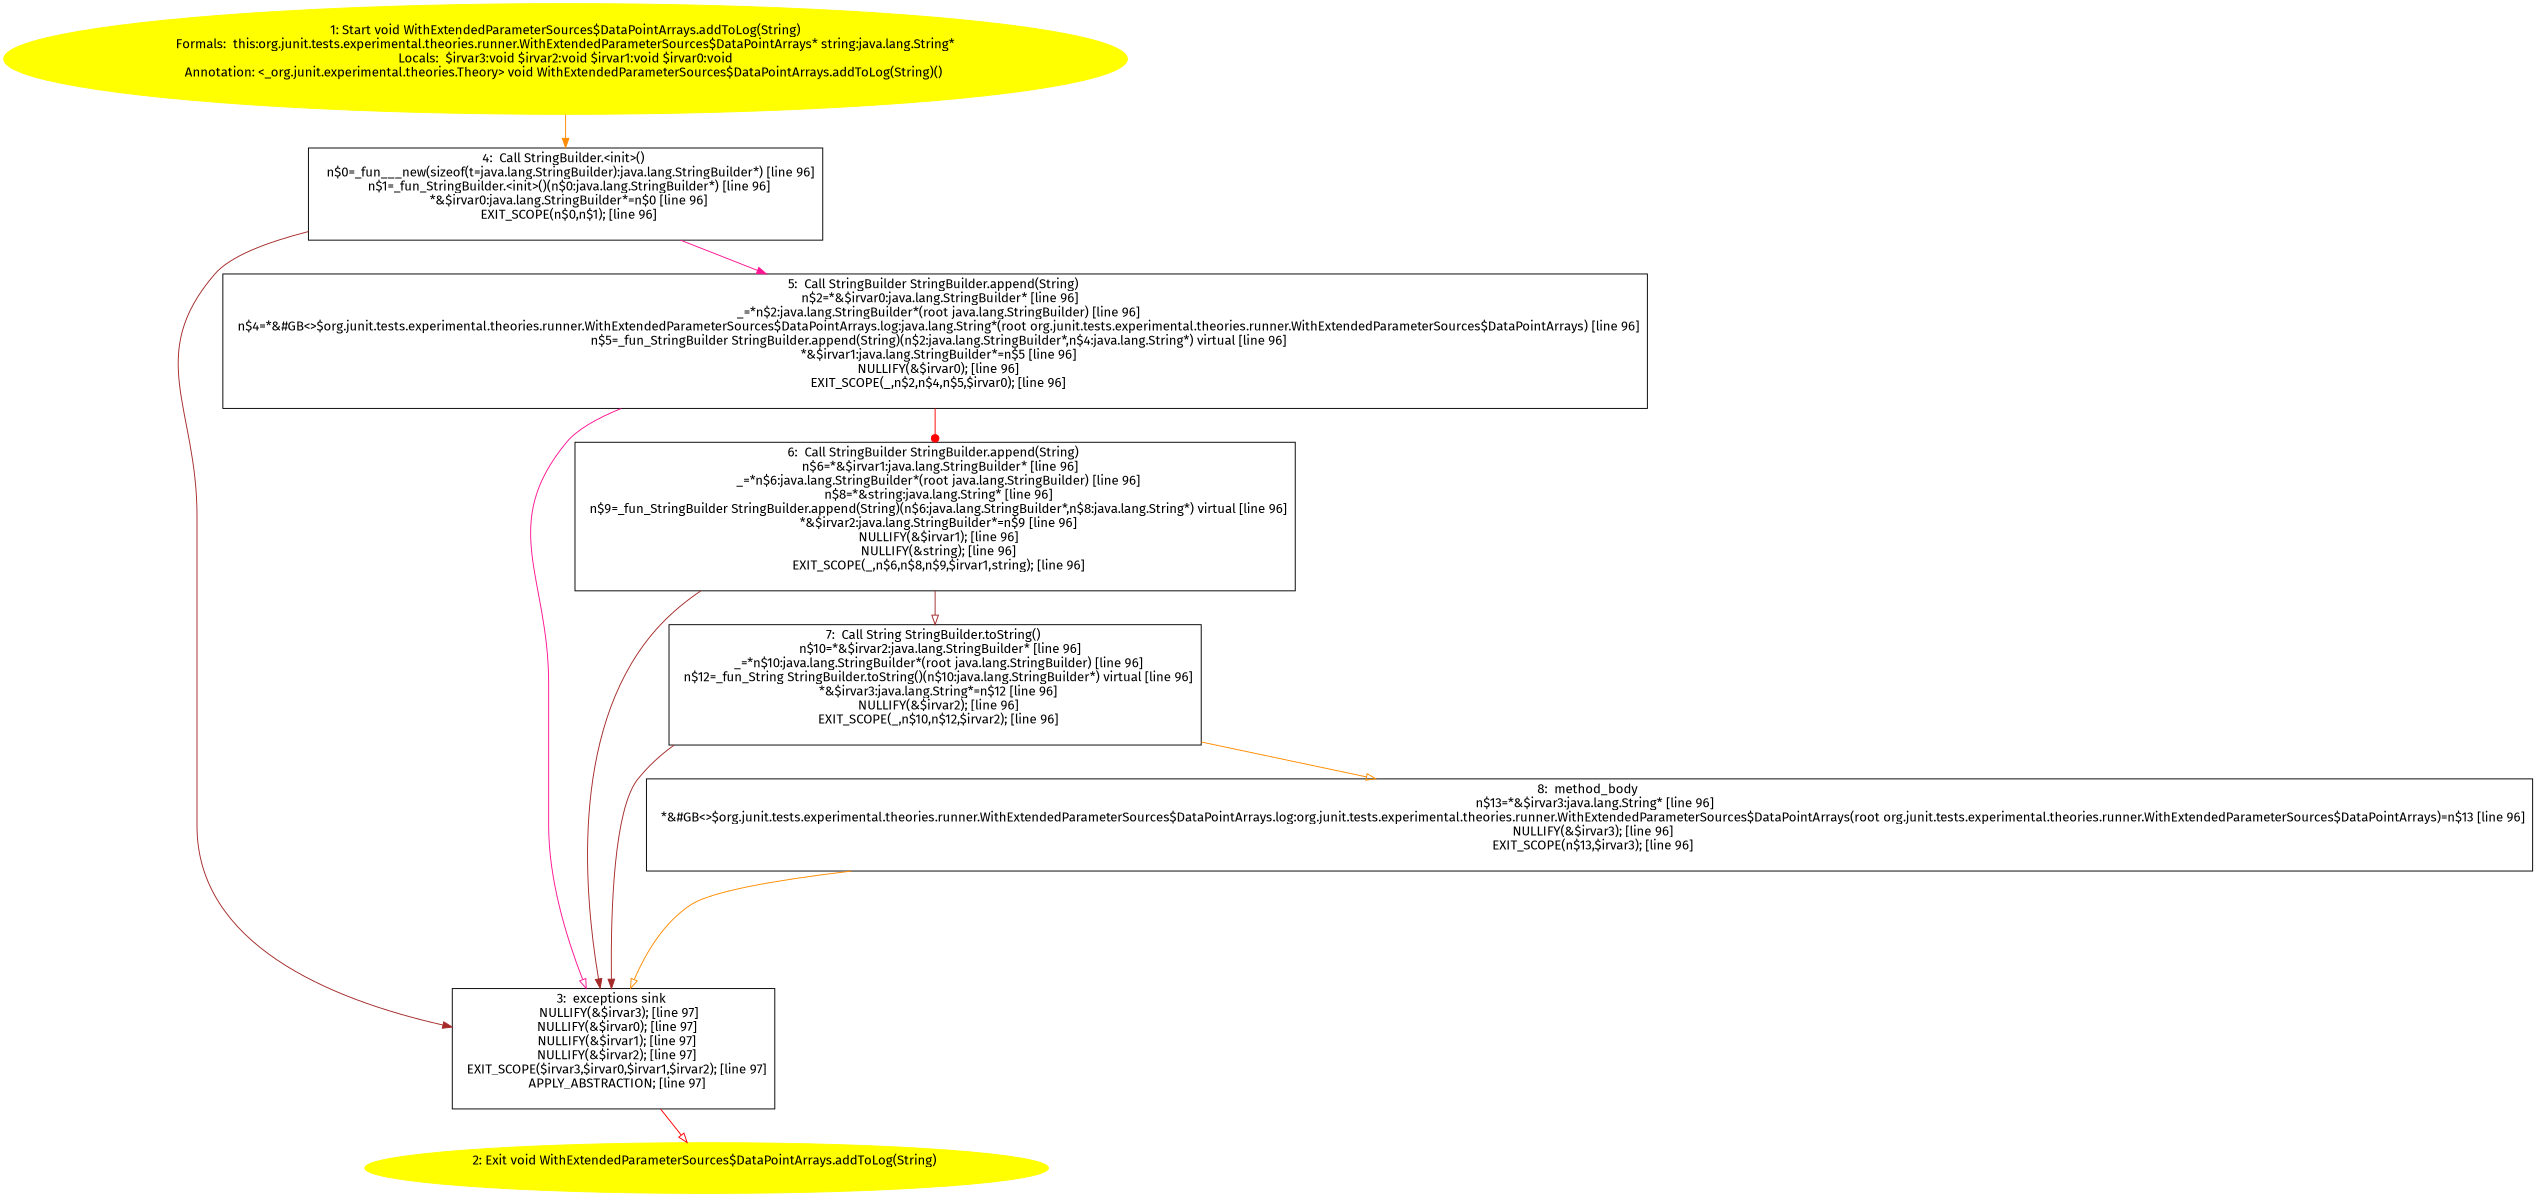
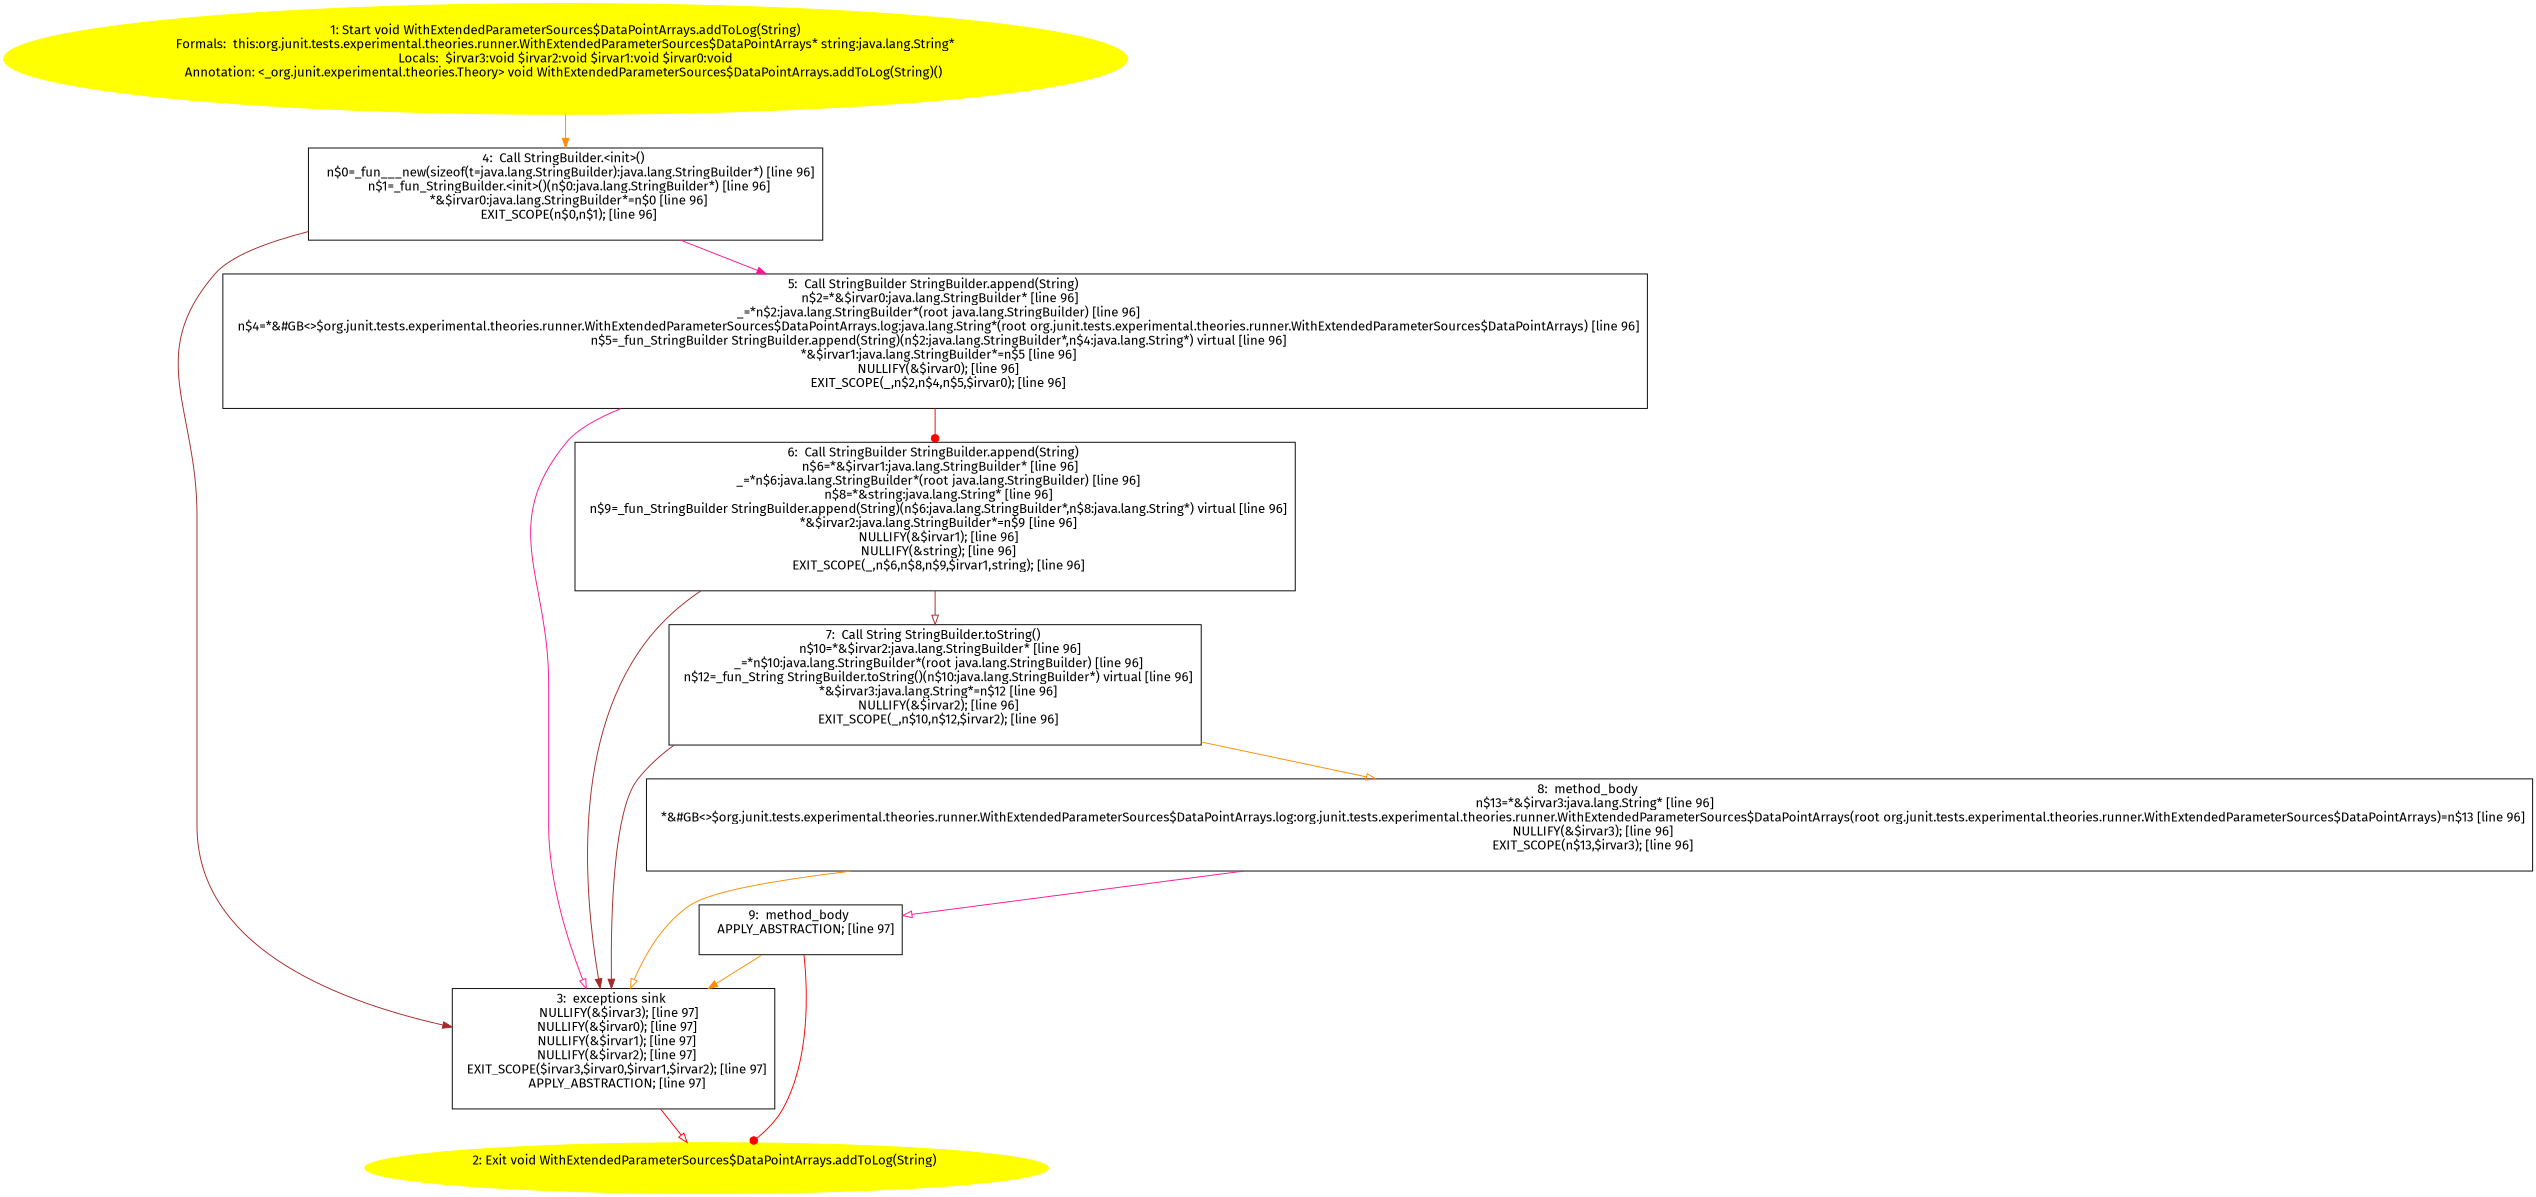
none -> (801, 930)
